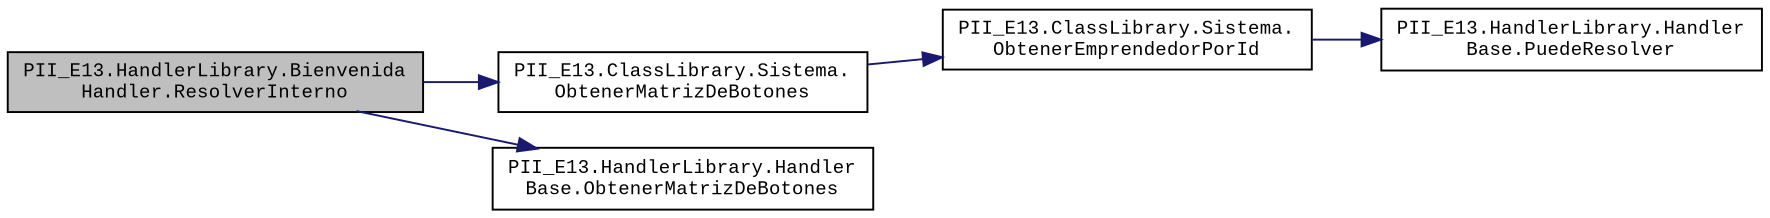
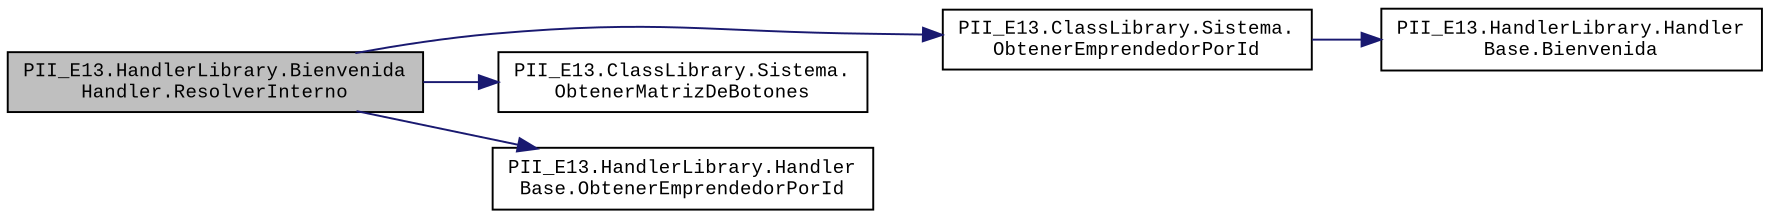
(1572, 40) -> (1572, 40)
(895, 62) -> (638, 27)
(683, 179) -> (683, 179)
